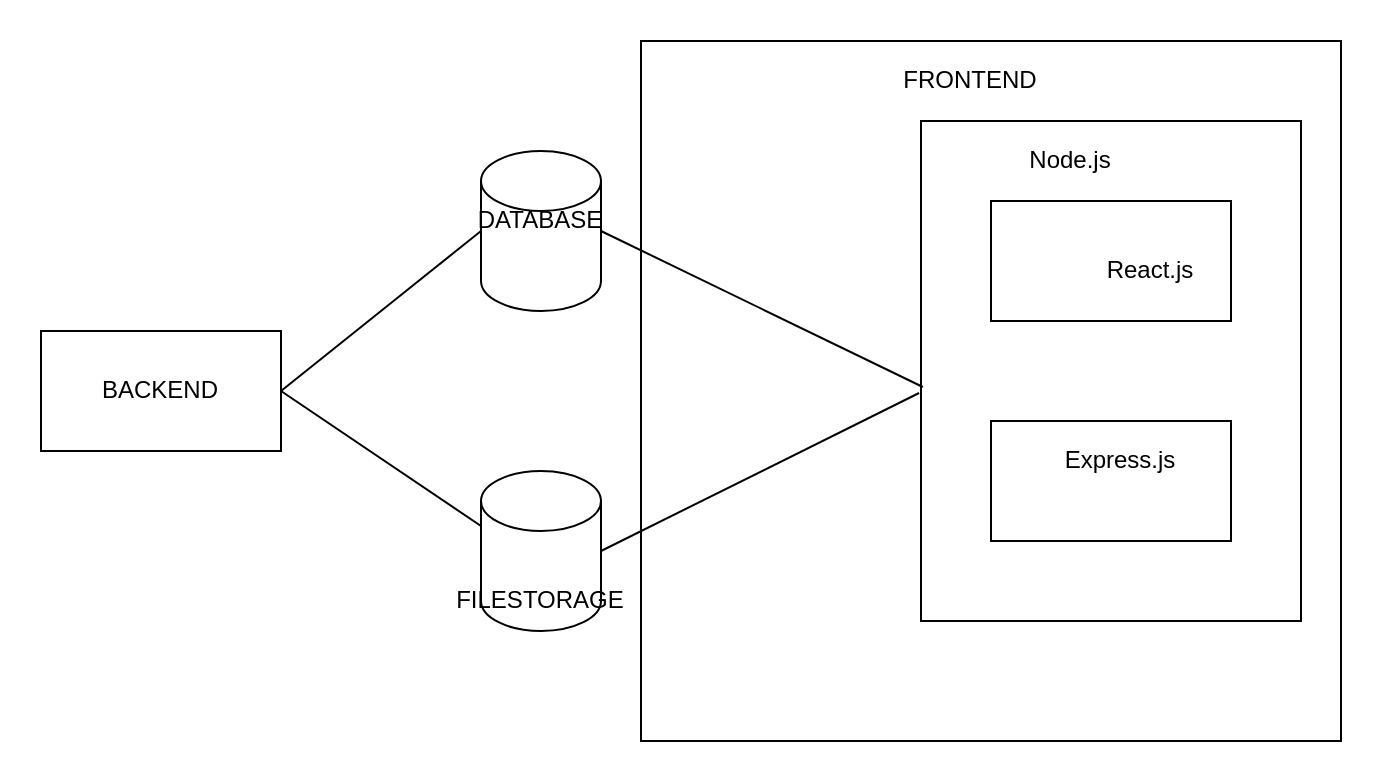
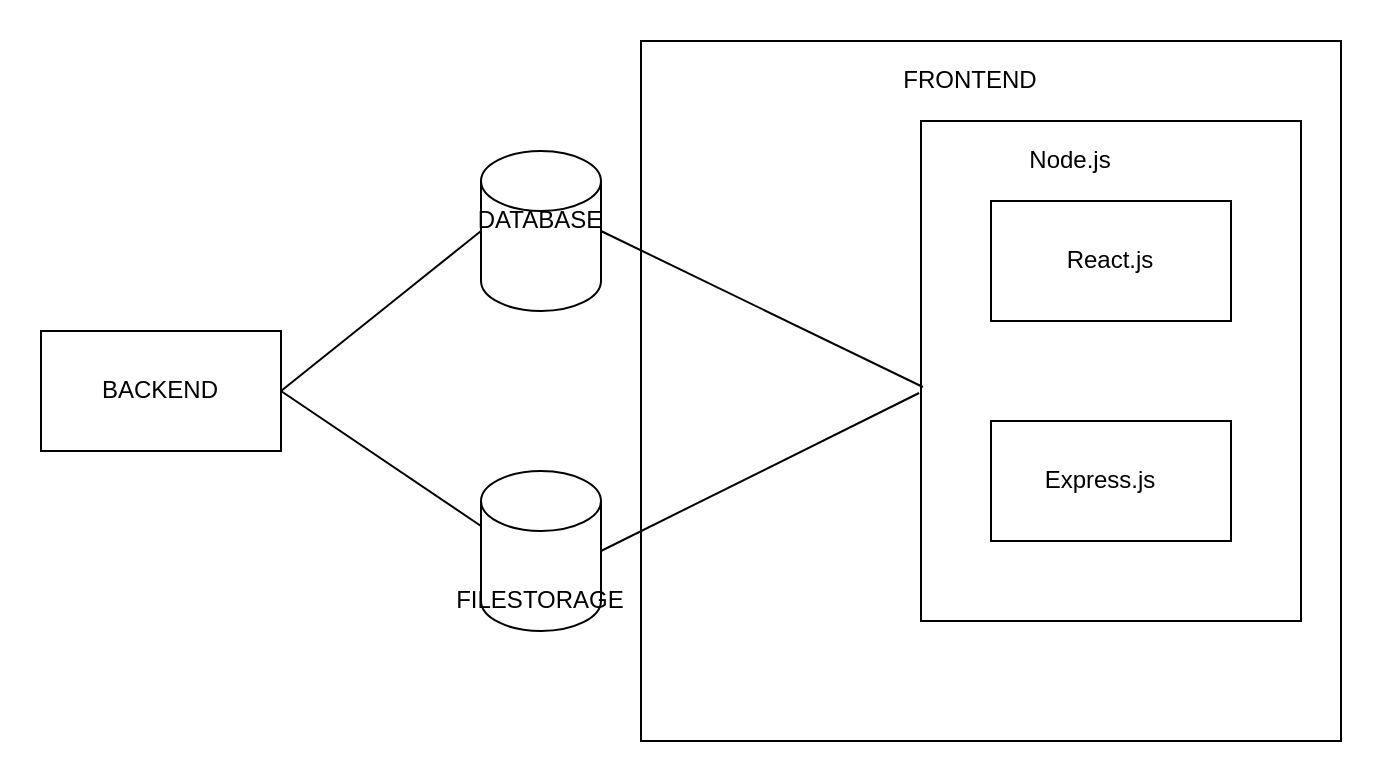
(1151, 271) -> (1111, 261)
(1121, 461) -> (1101, 481)
